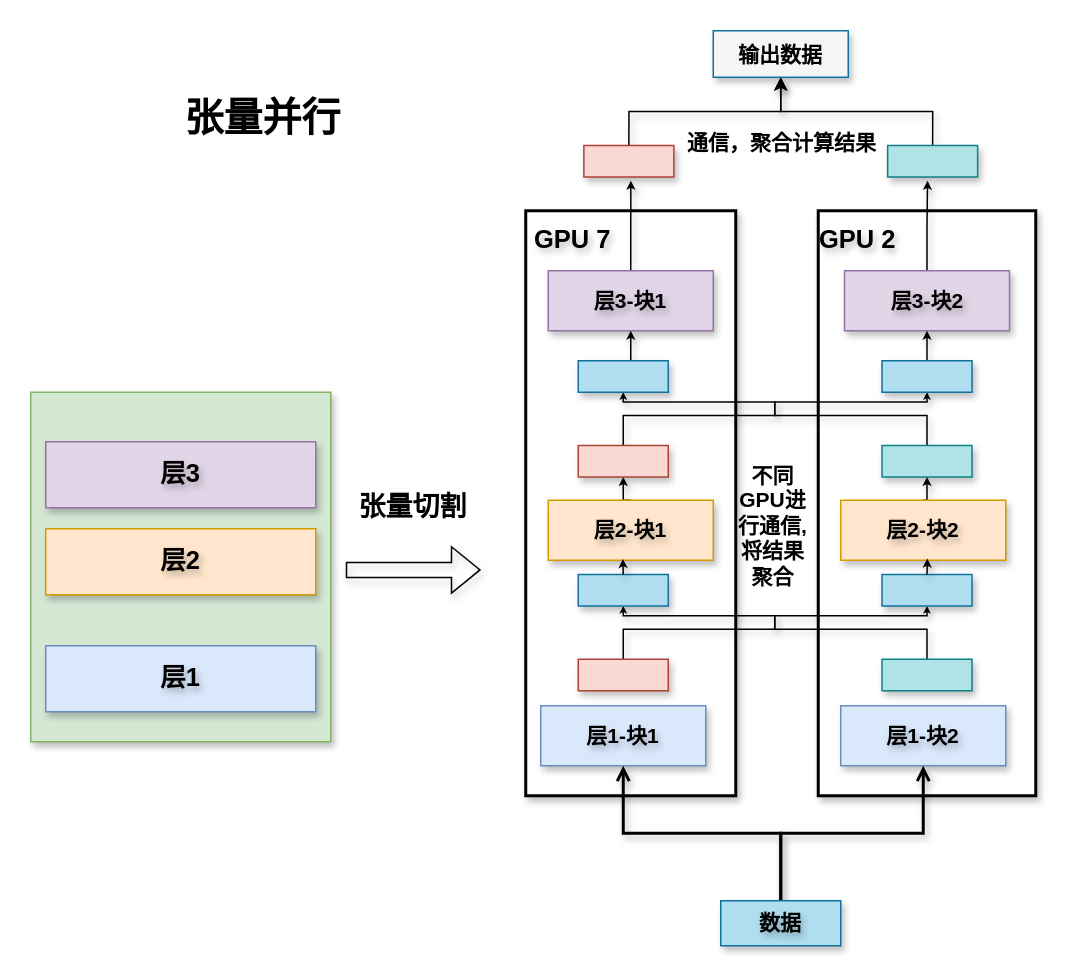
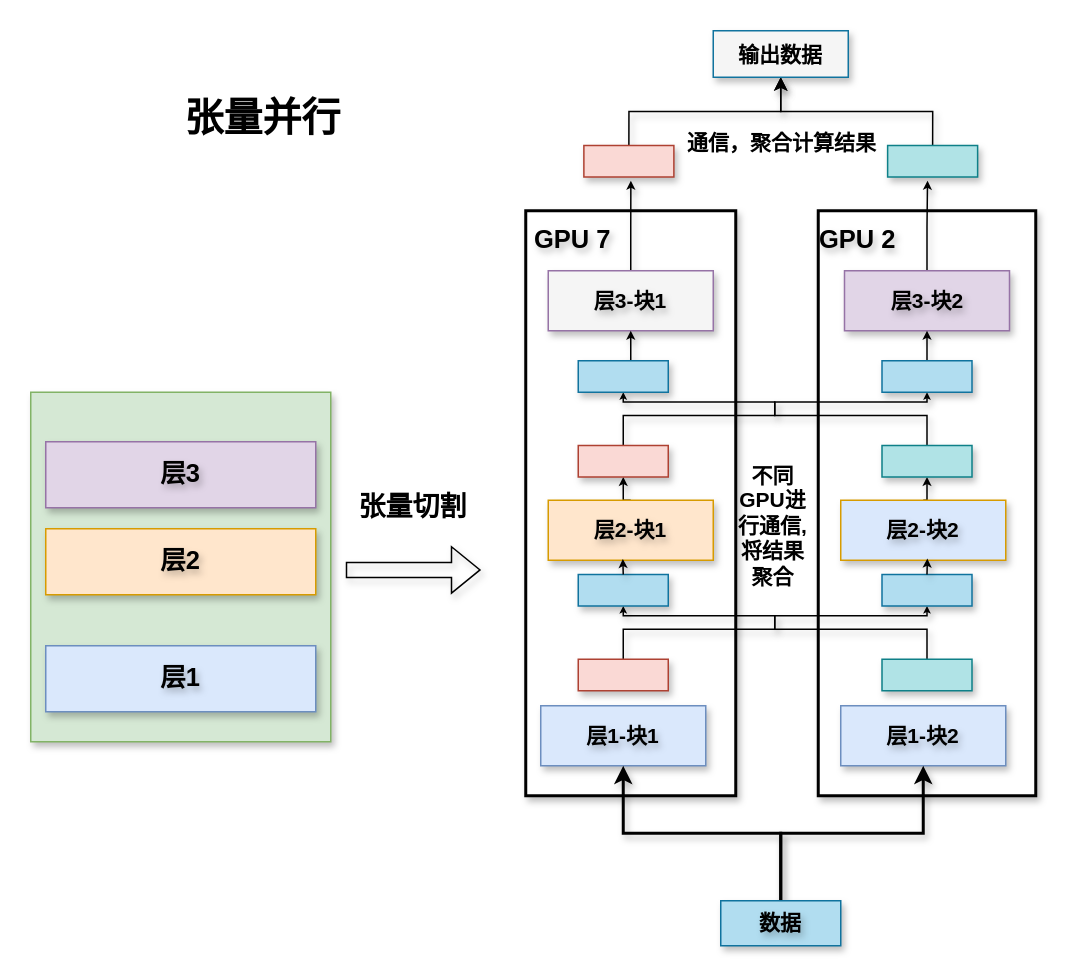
(631, 301) -> (631, 301)
(923, 530) -> (923, 530)
(623, 779) -> (623, 780)
(923, 779) -> (923, 780)
